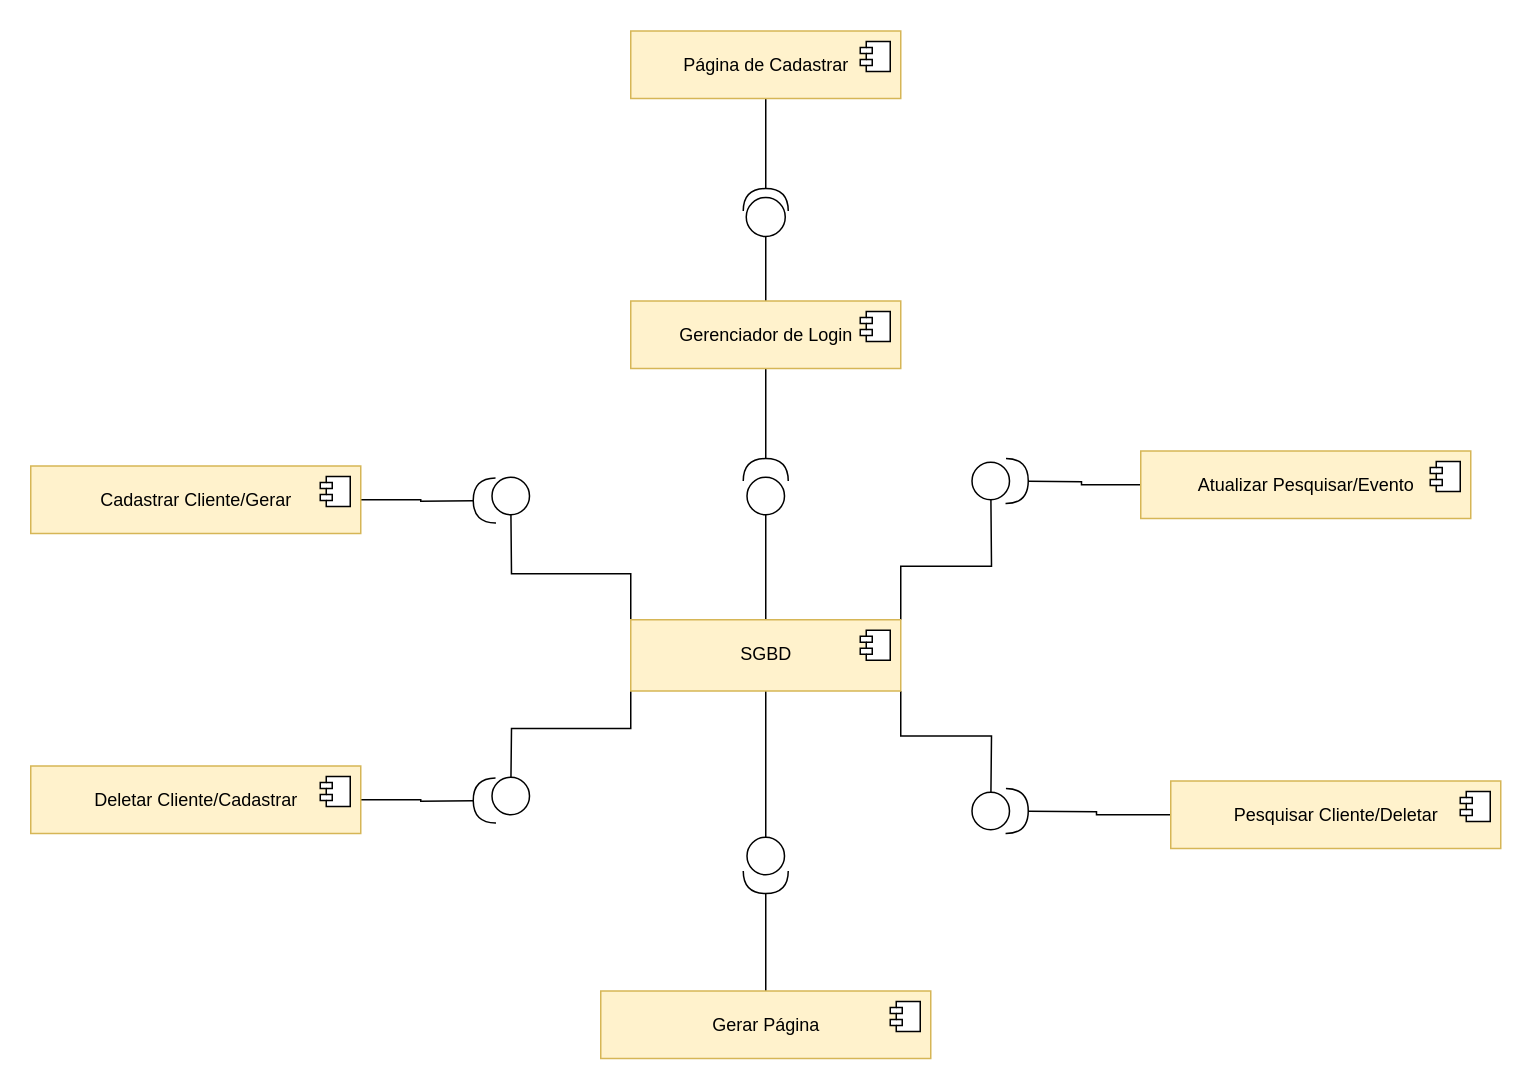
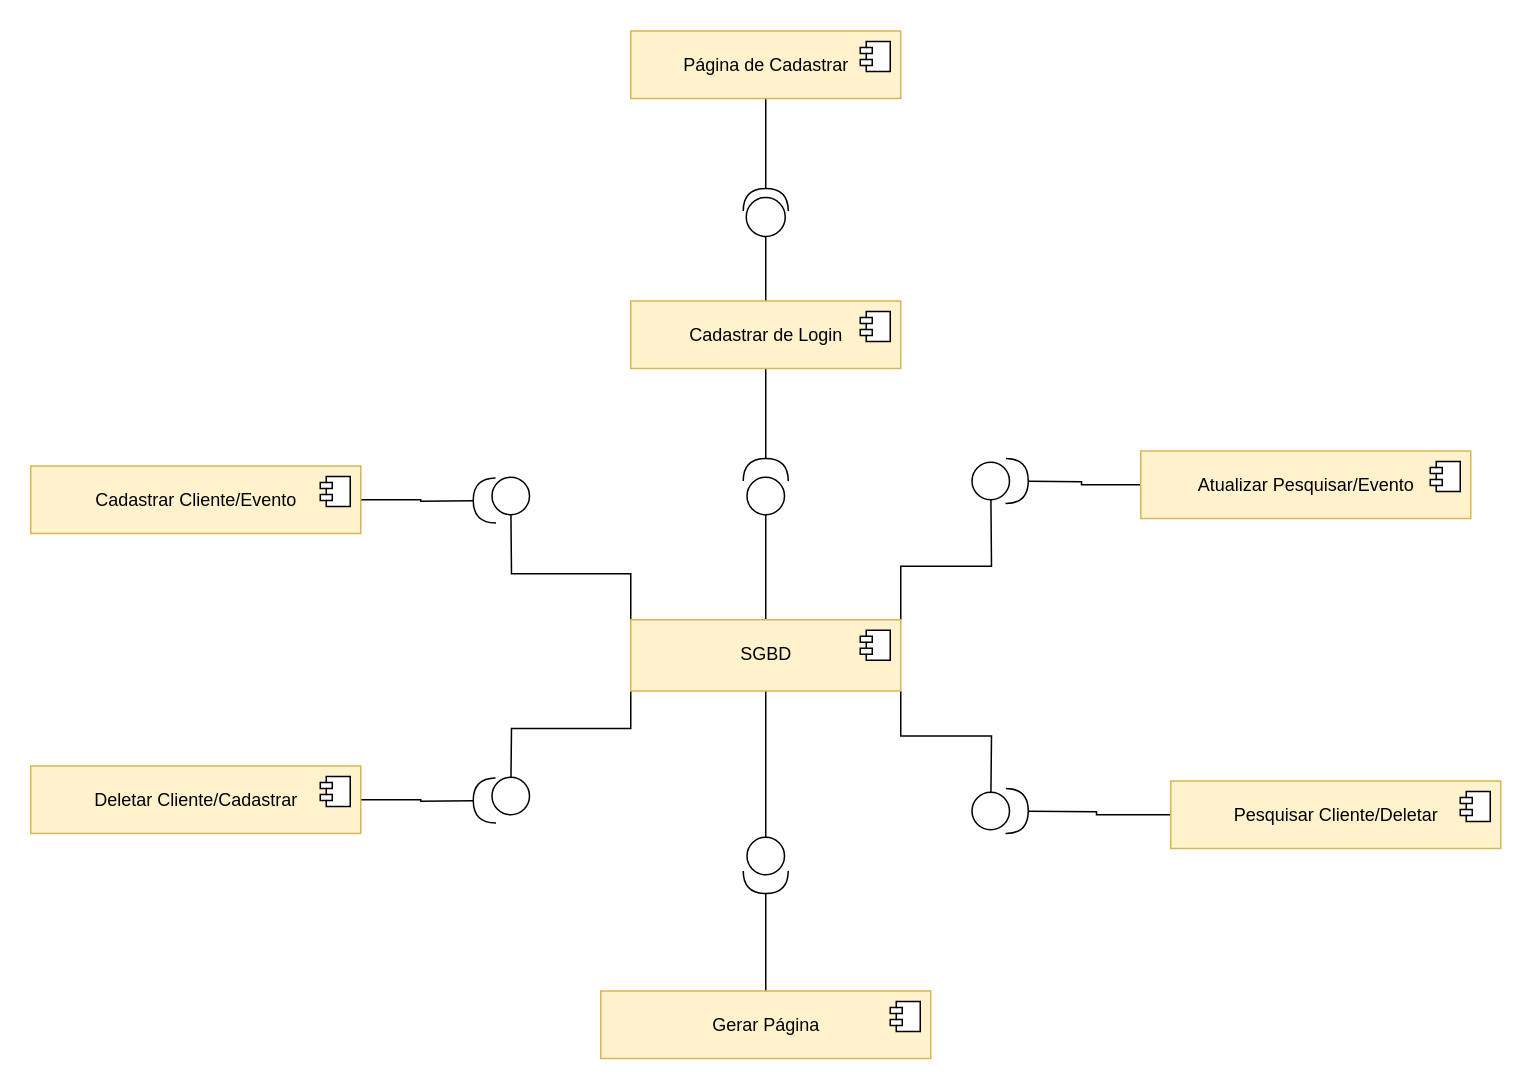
(767, 335) -> (767, 335)
(197, 500) -> (197, 500)
